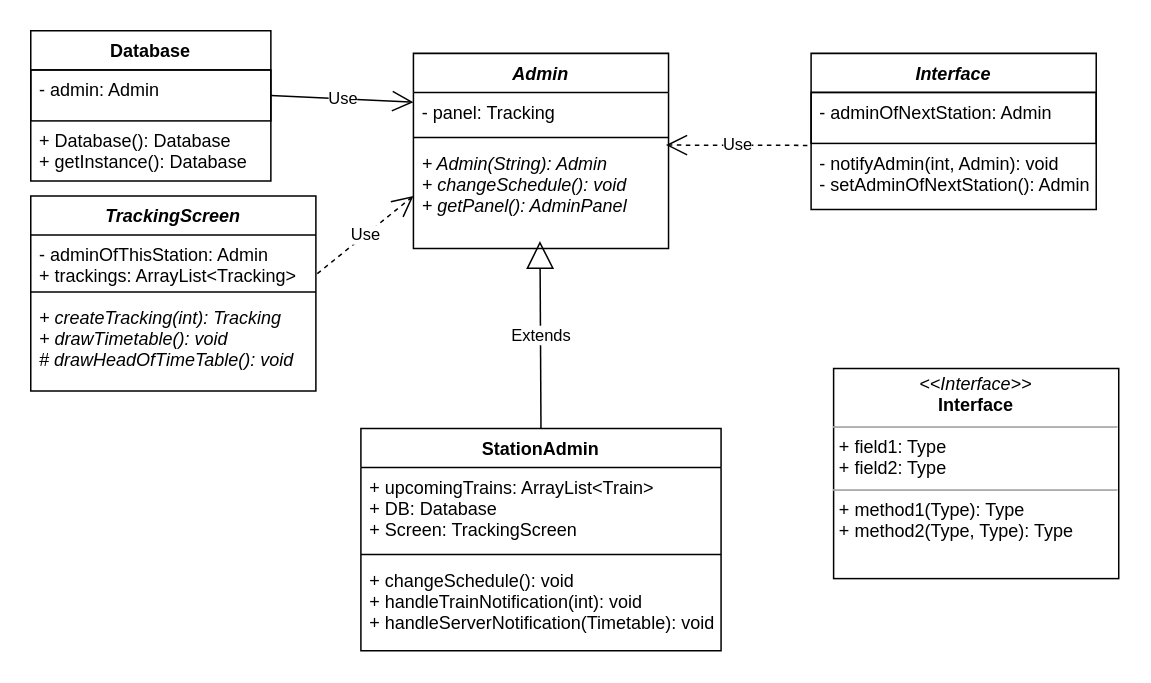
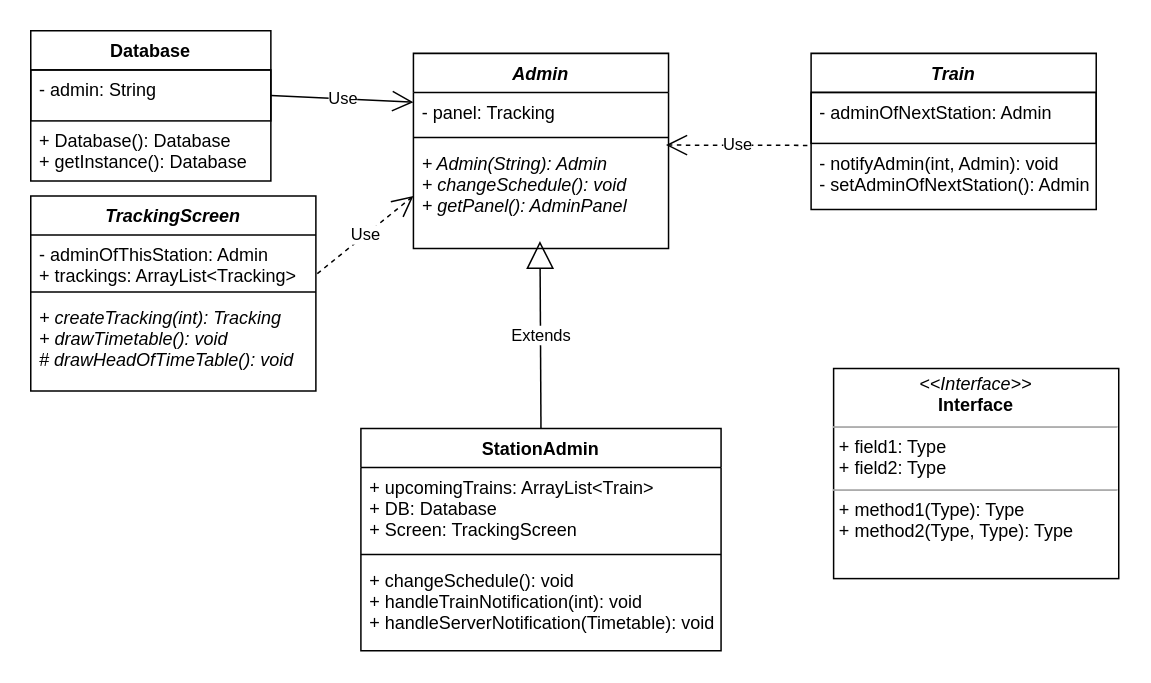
(953, 74) -> (953, 74)
(98, 90) -> (103, 90)
